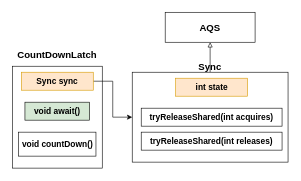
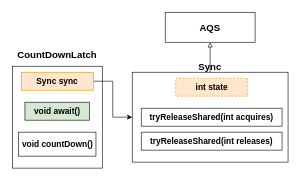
(212, 87) -> (212, 87)
